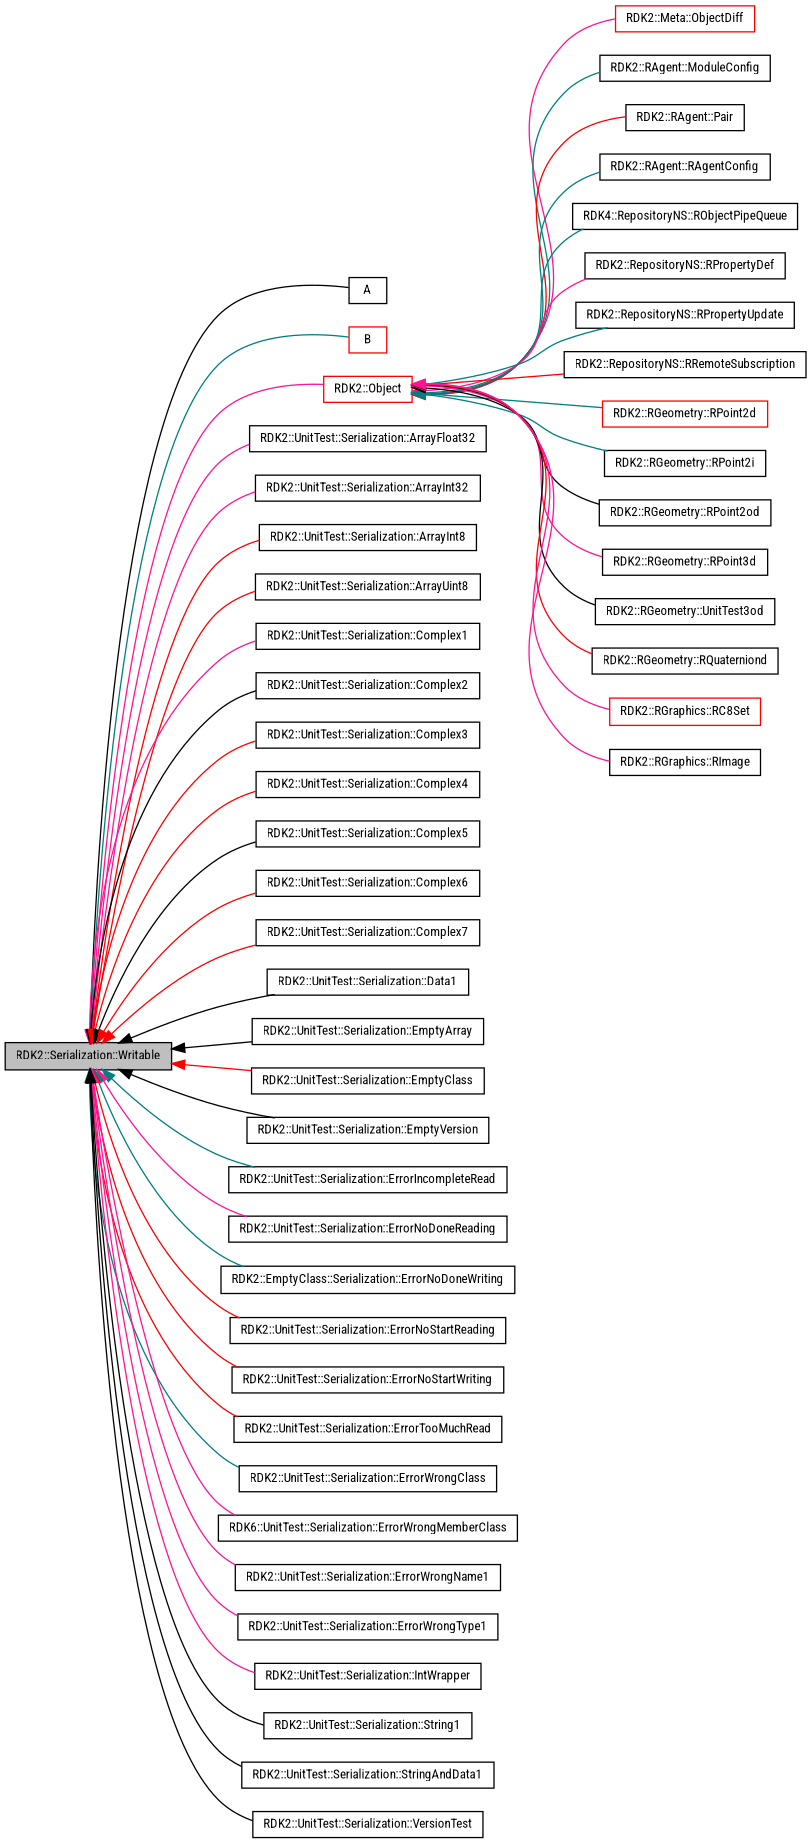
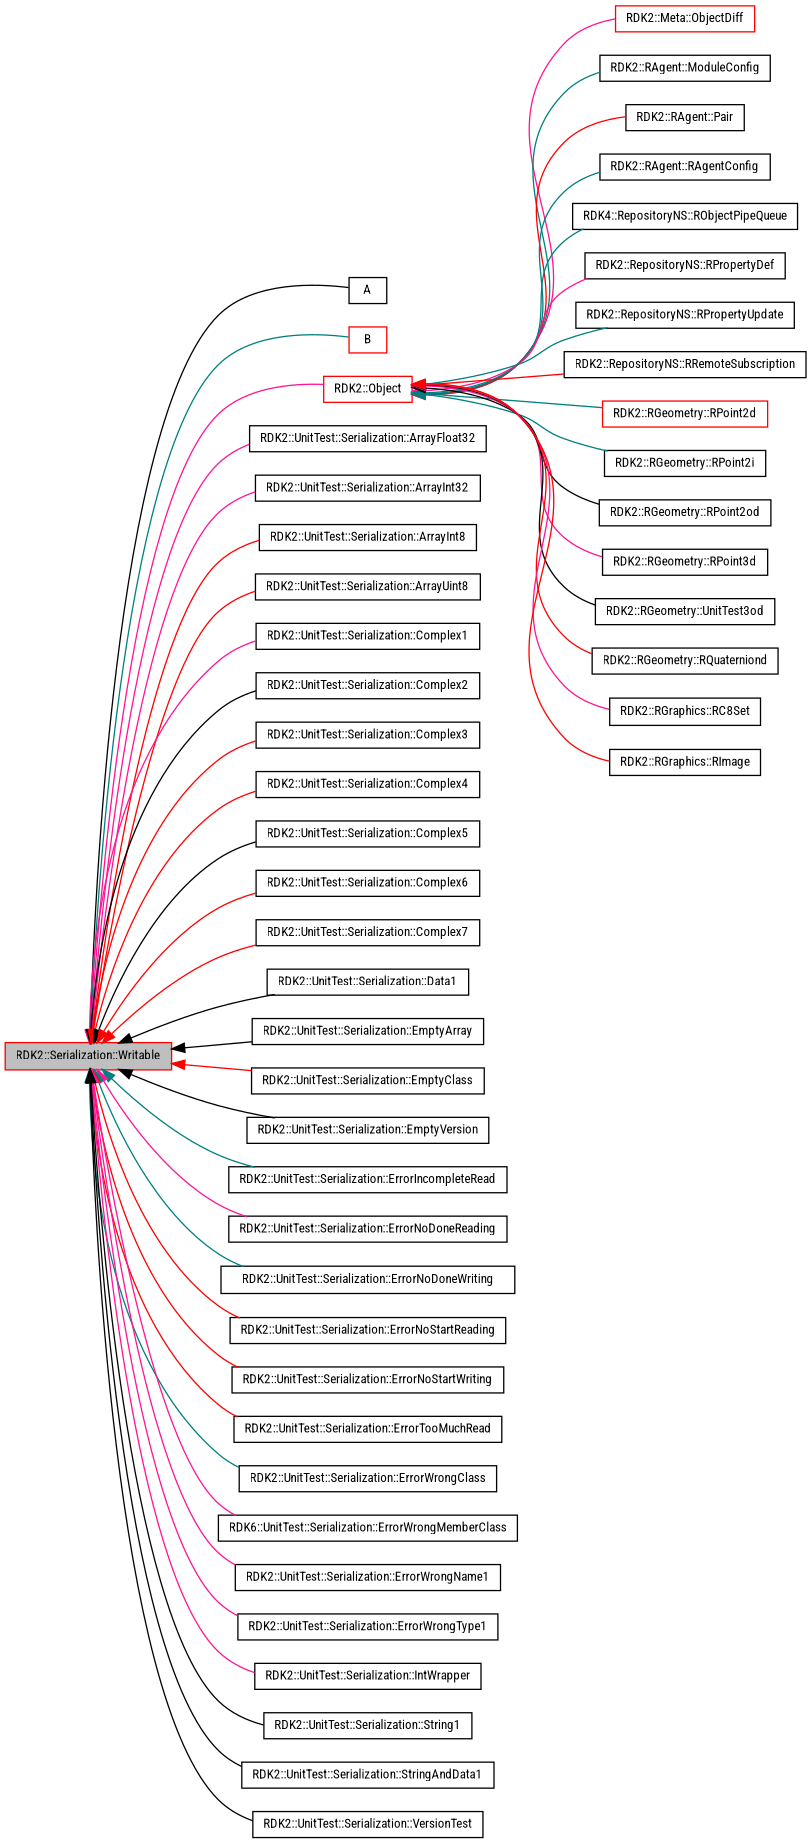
(530, 650) -> (530, 650)
(685, 712) -> (685, 712)
(88, 1056) -> (88, 1056)
(368, 1280) -> (368, 1280)
